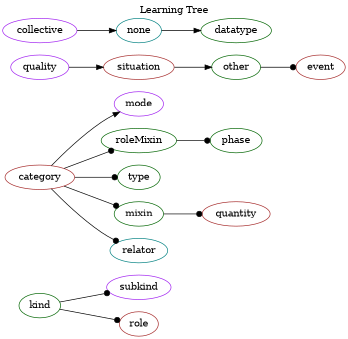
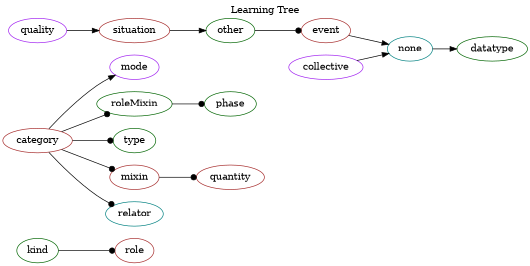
none -> (365, 39)
(139, 214) -> (134, 177)
(139, 287) -> none
